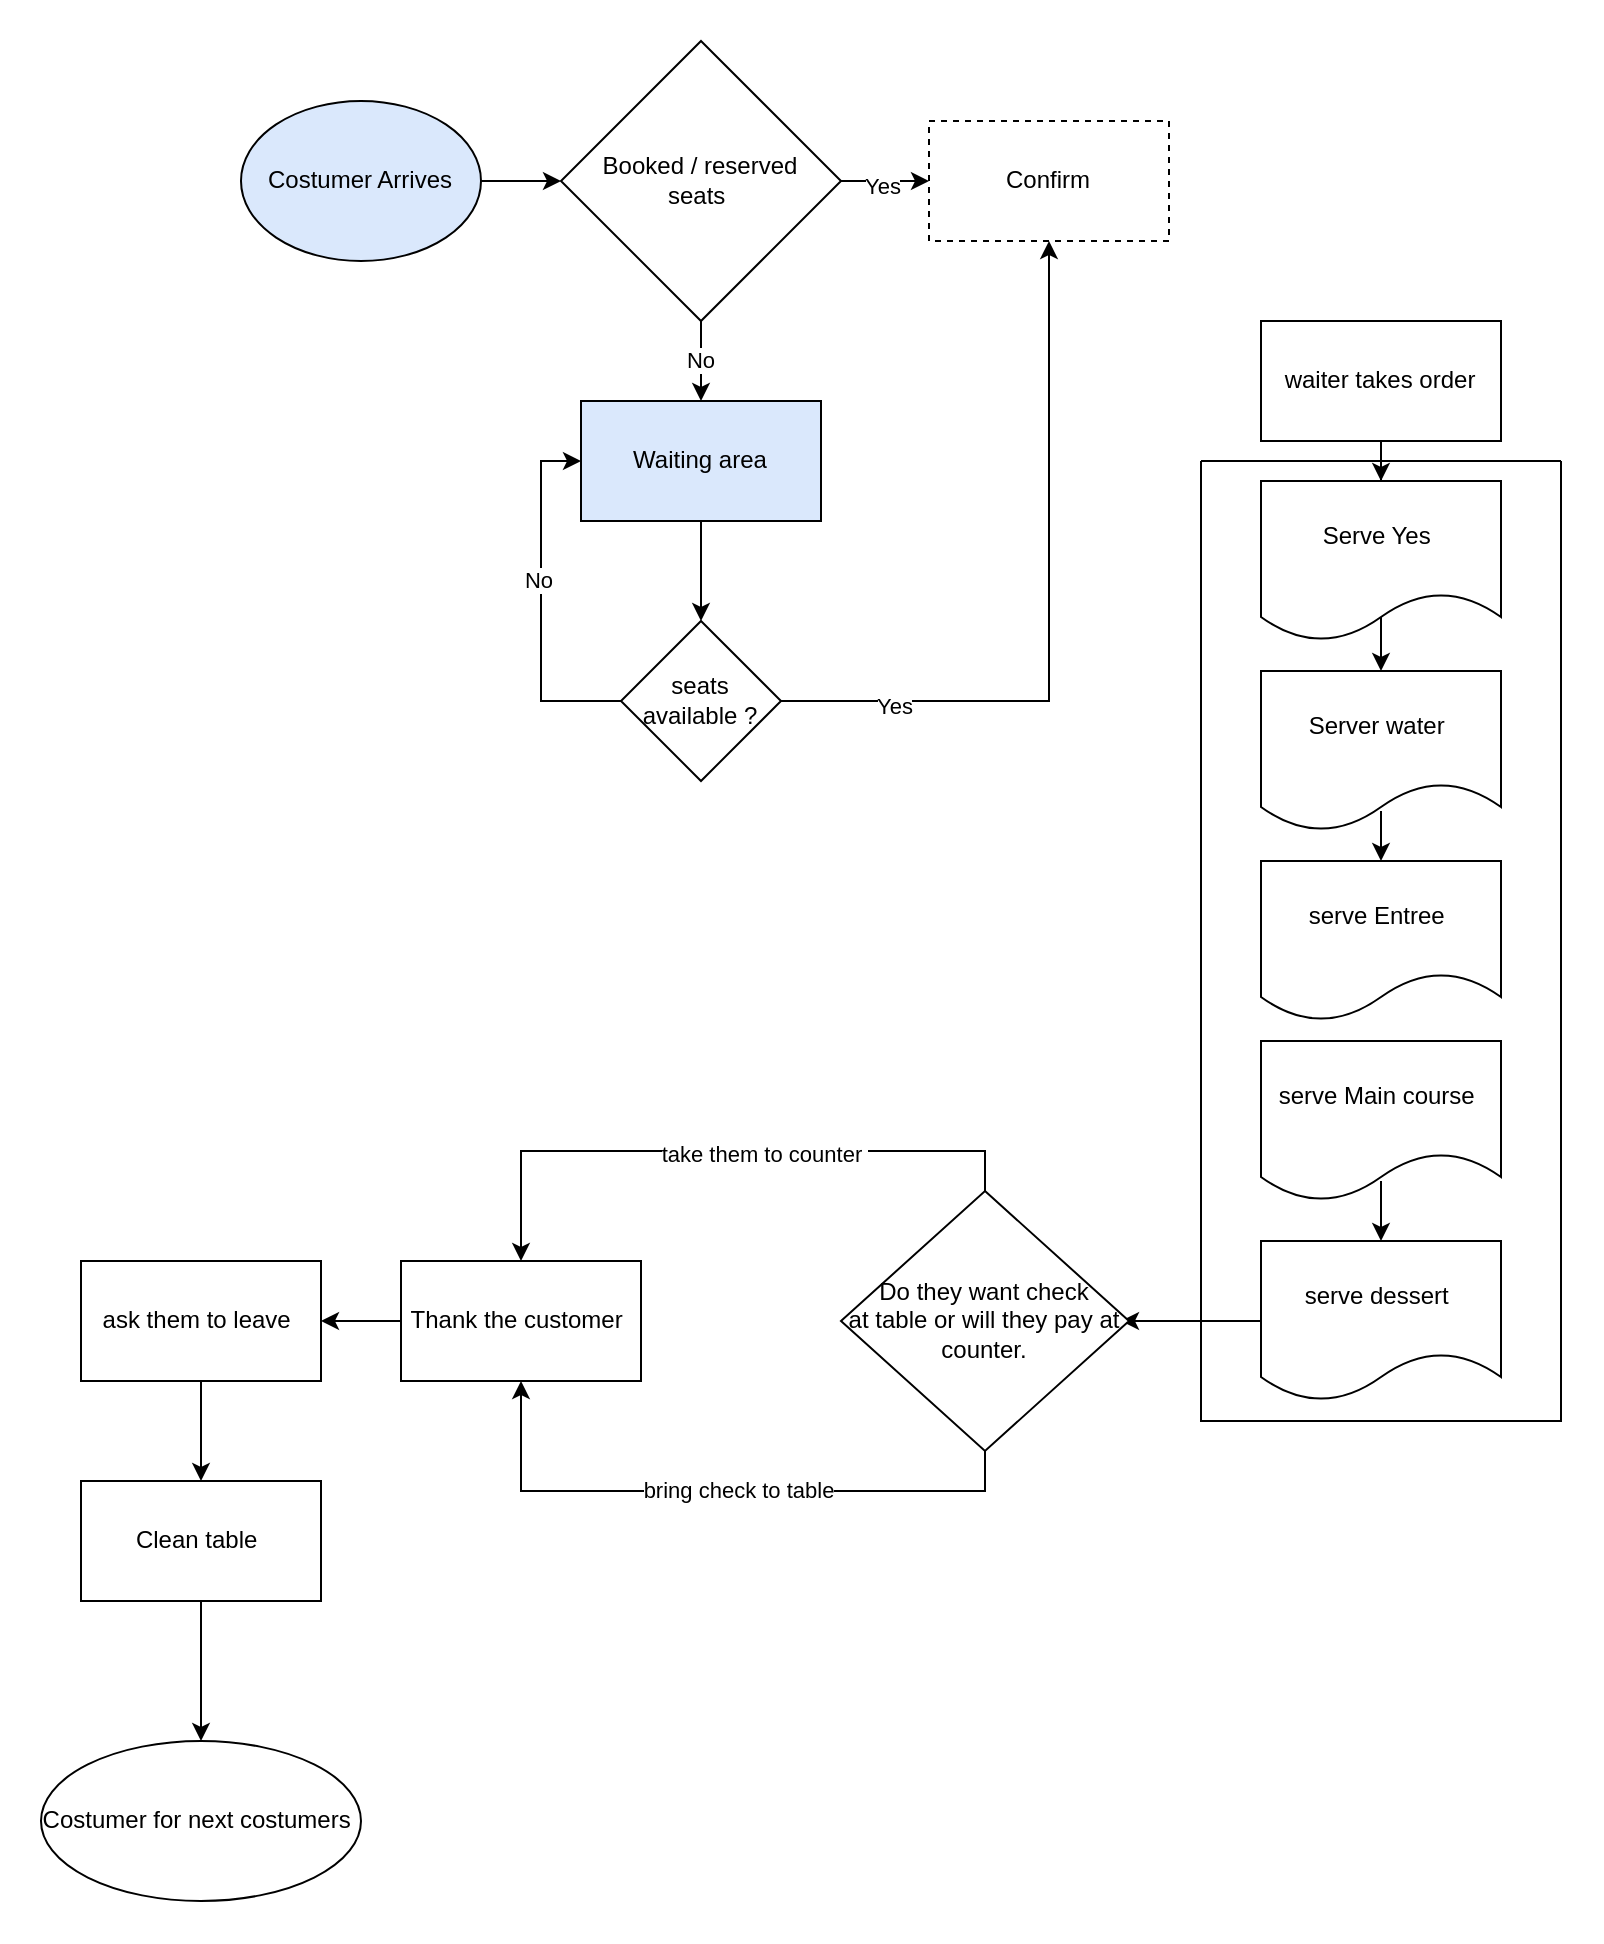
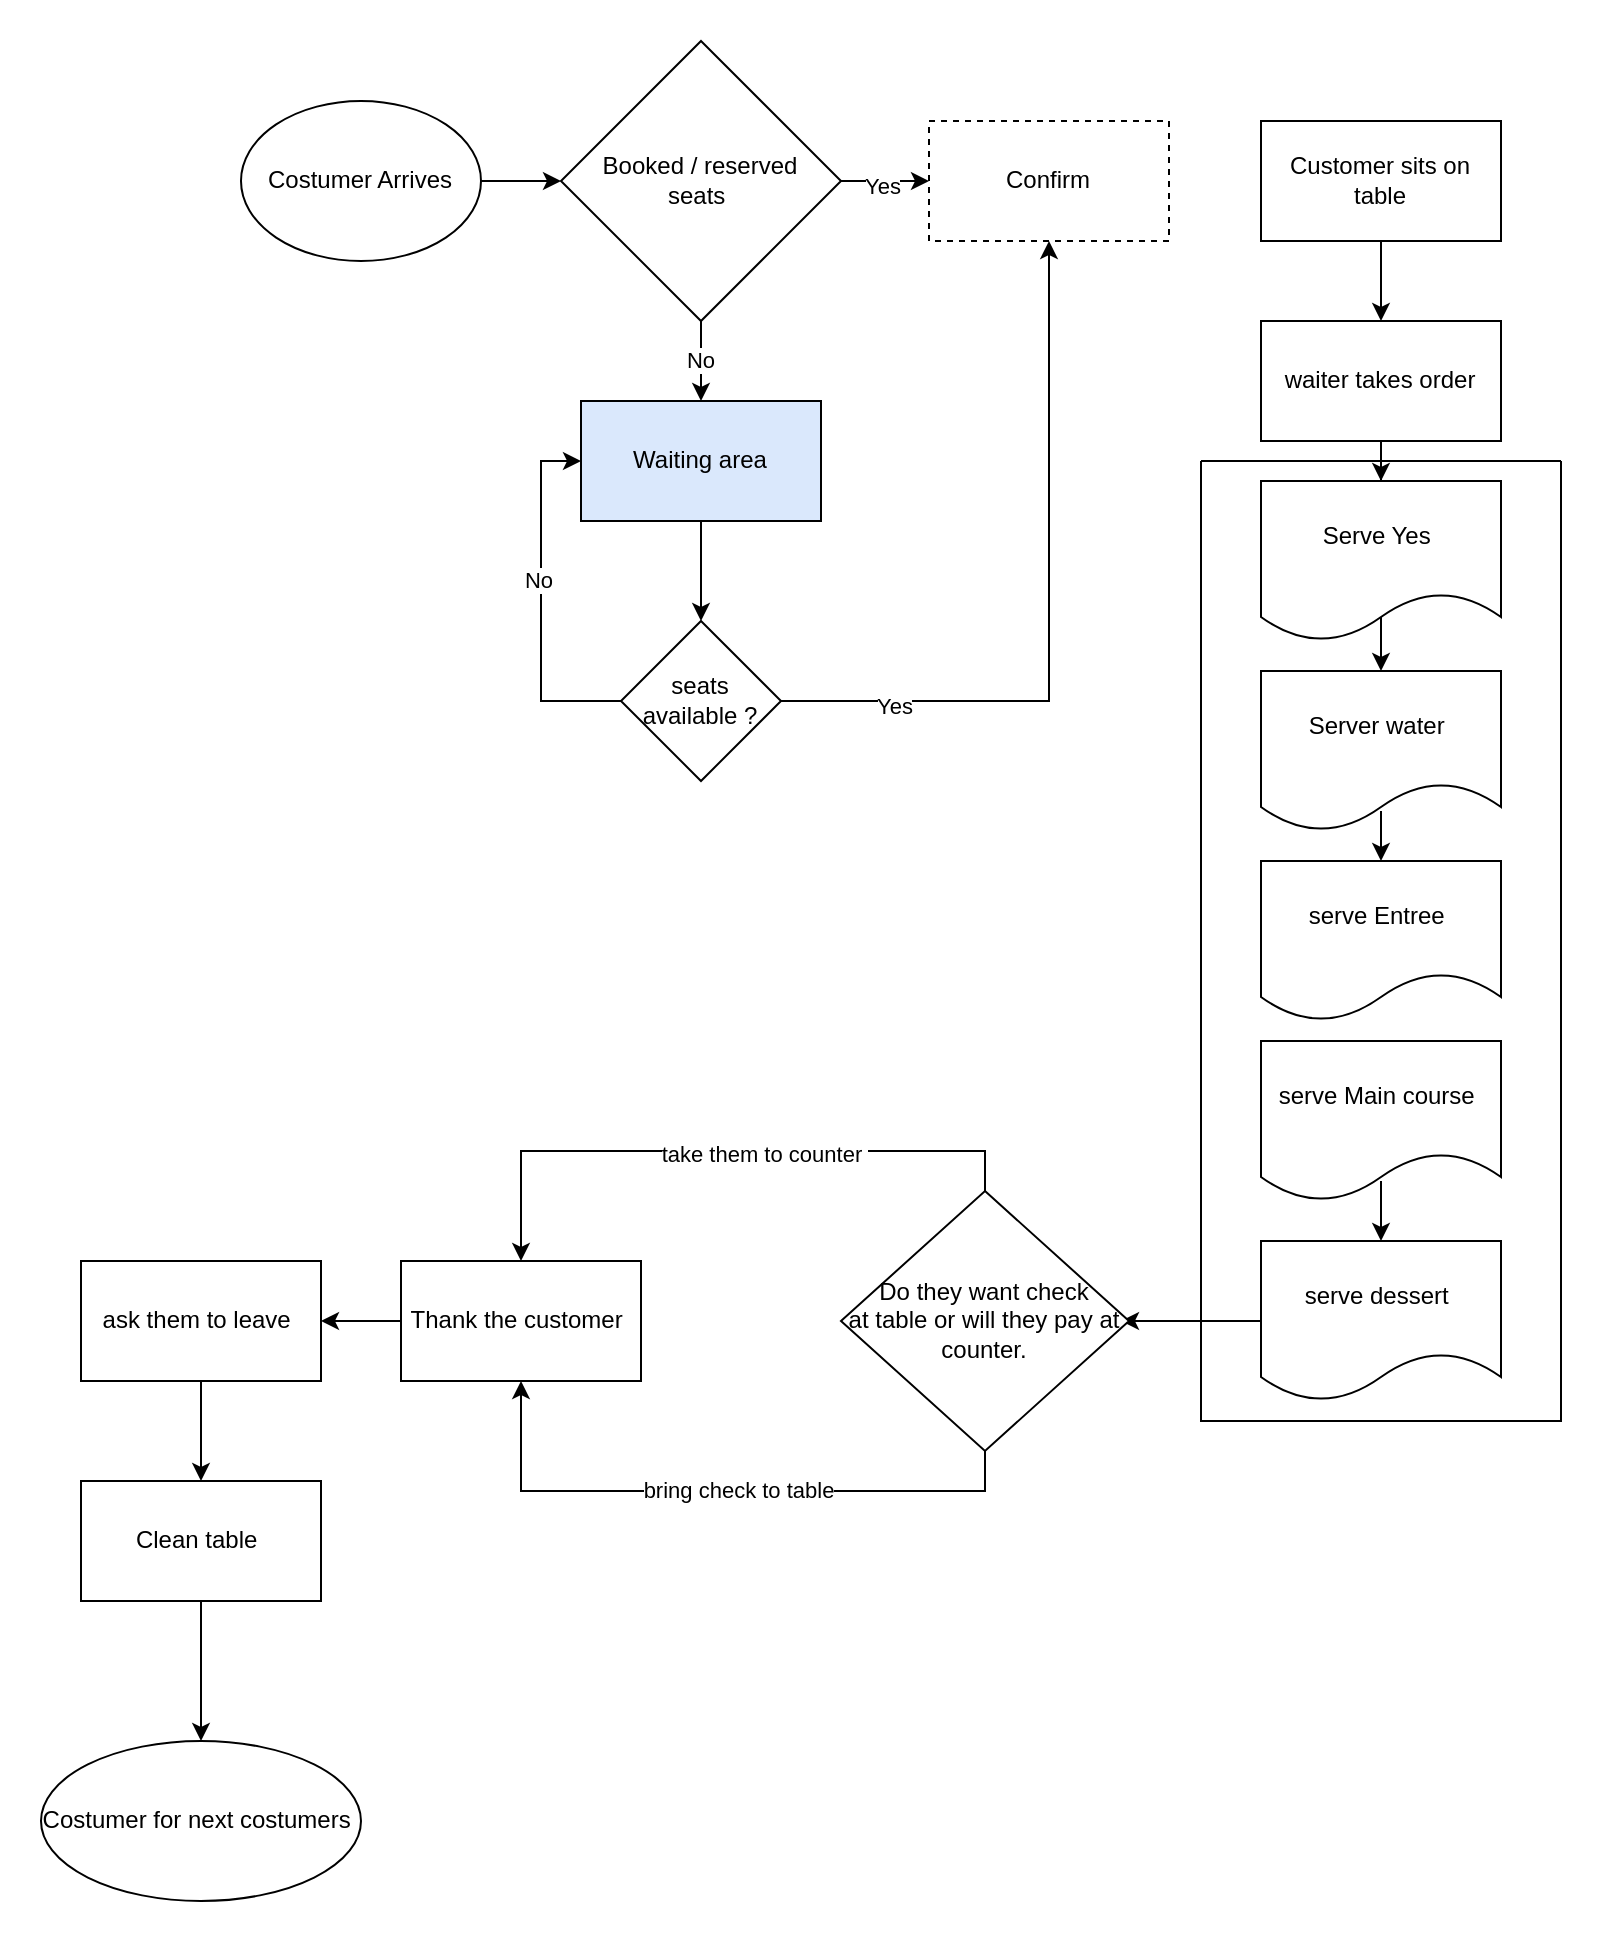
(361, 181) -> (361, 181)
none -> (1381, 181)
none -> (1381, 274)
